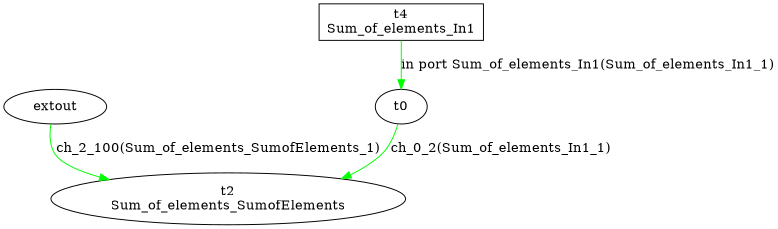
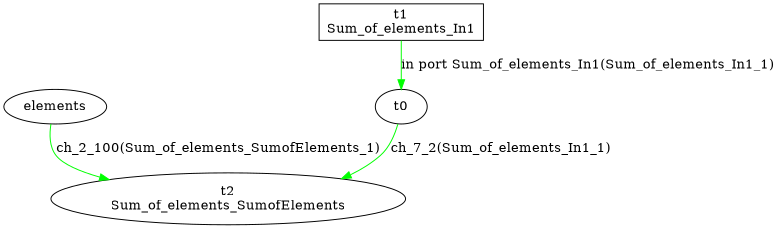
(401, 22) -> (401, 22)
(55, 107) -> (55, 107)
(501, 148) -> (501, 148)
